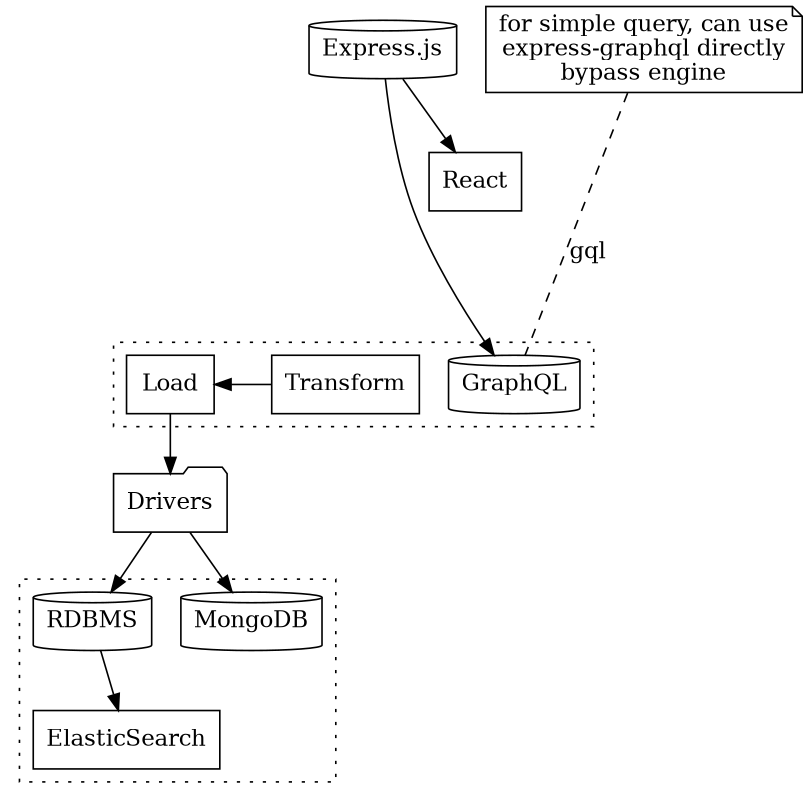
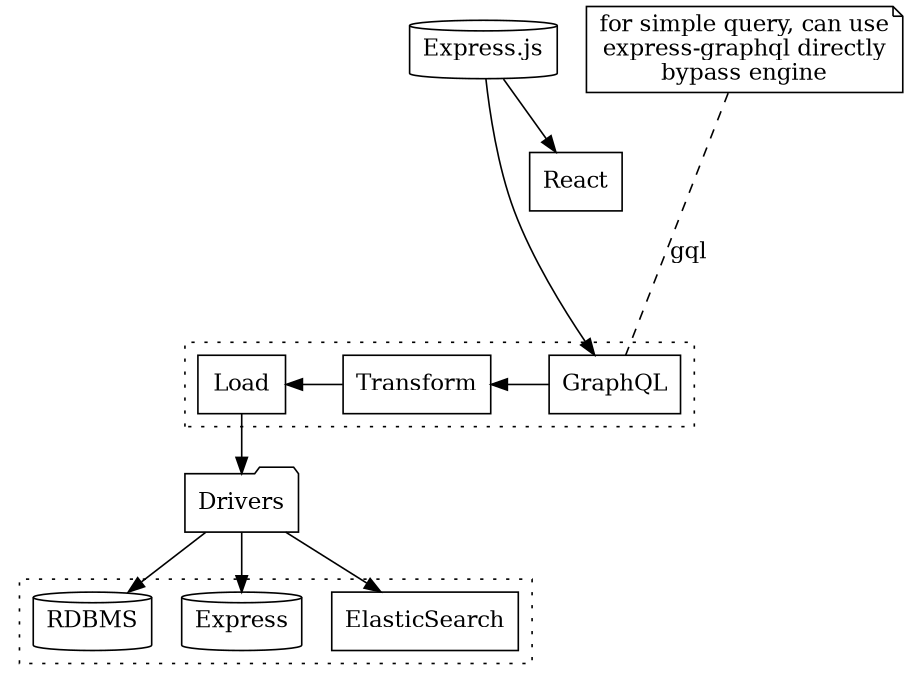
(514, 384) -> (615, 384)
none -> (528, 384)
(251, 621) -> (242, 621)
(107, 673) -> (326, 558)
